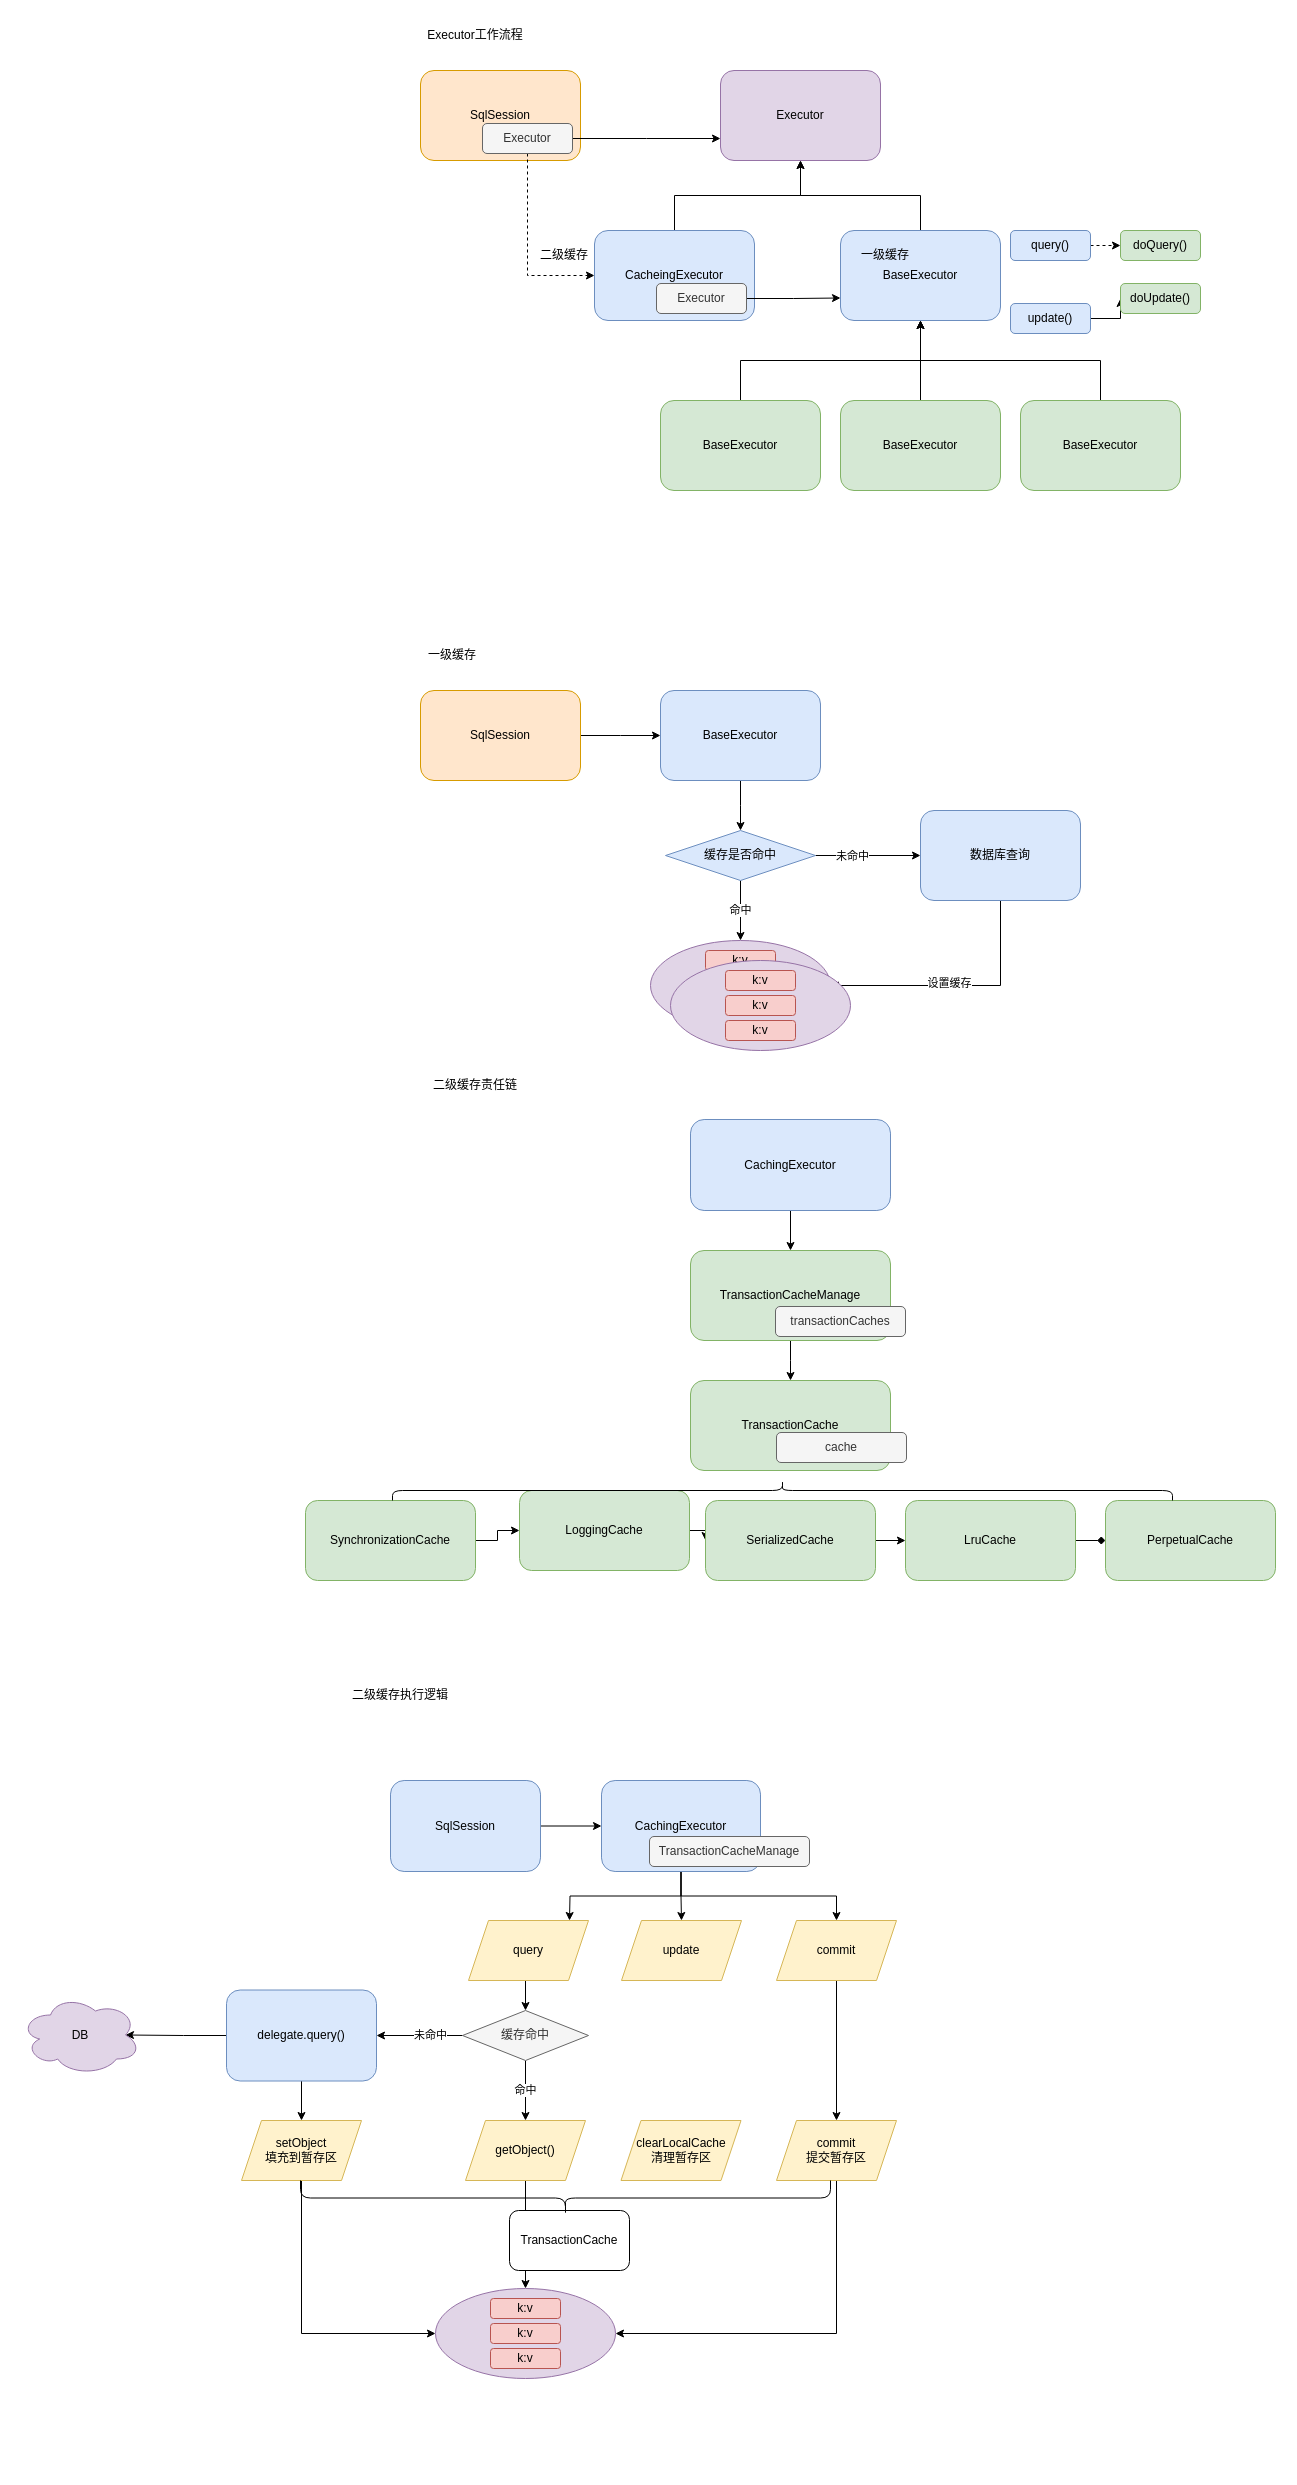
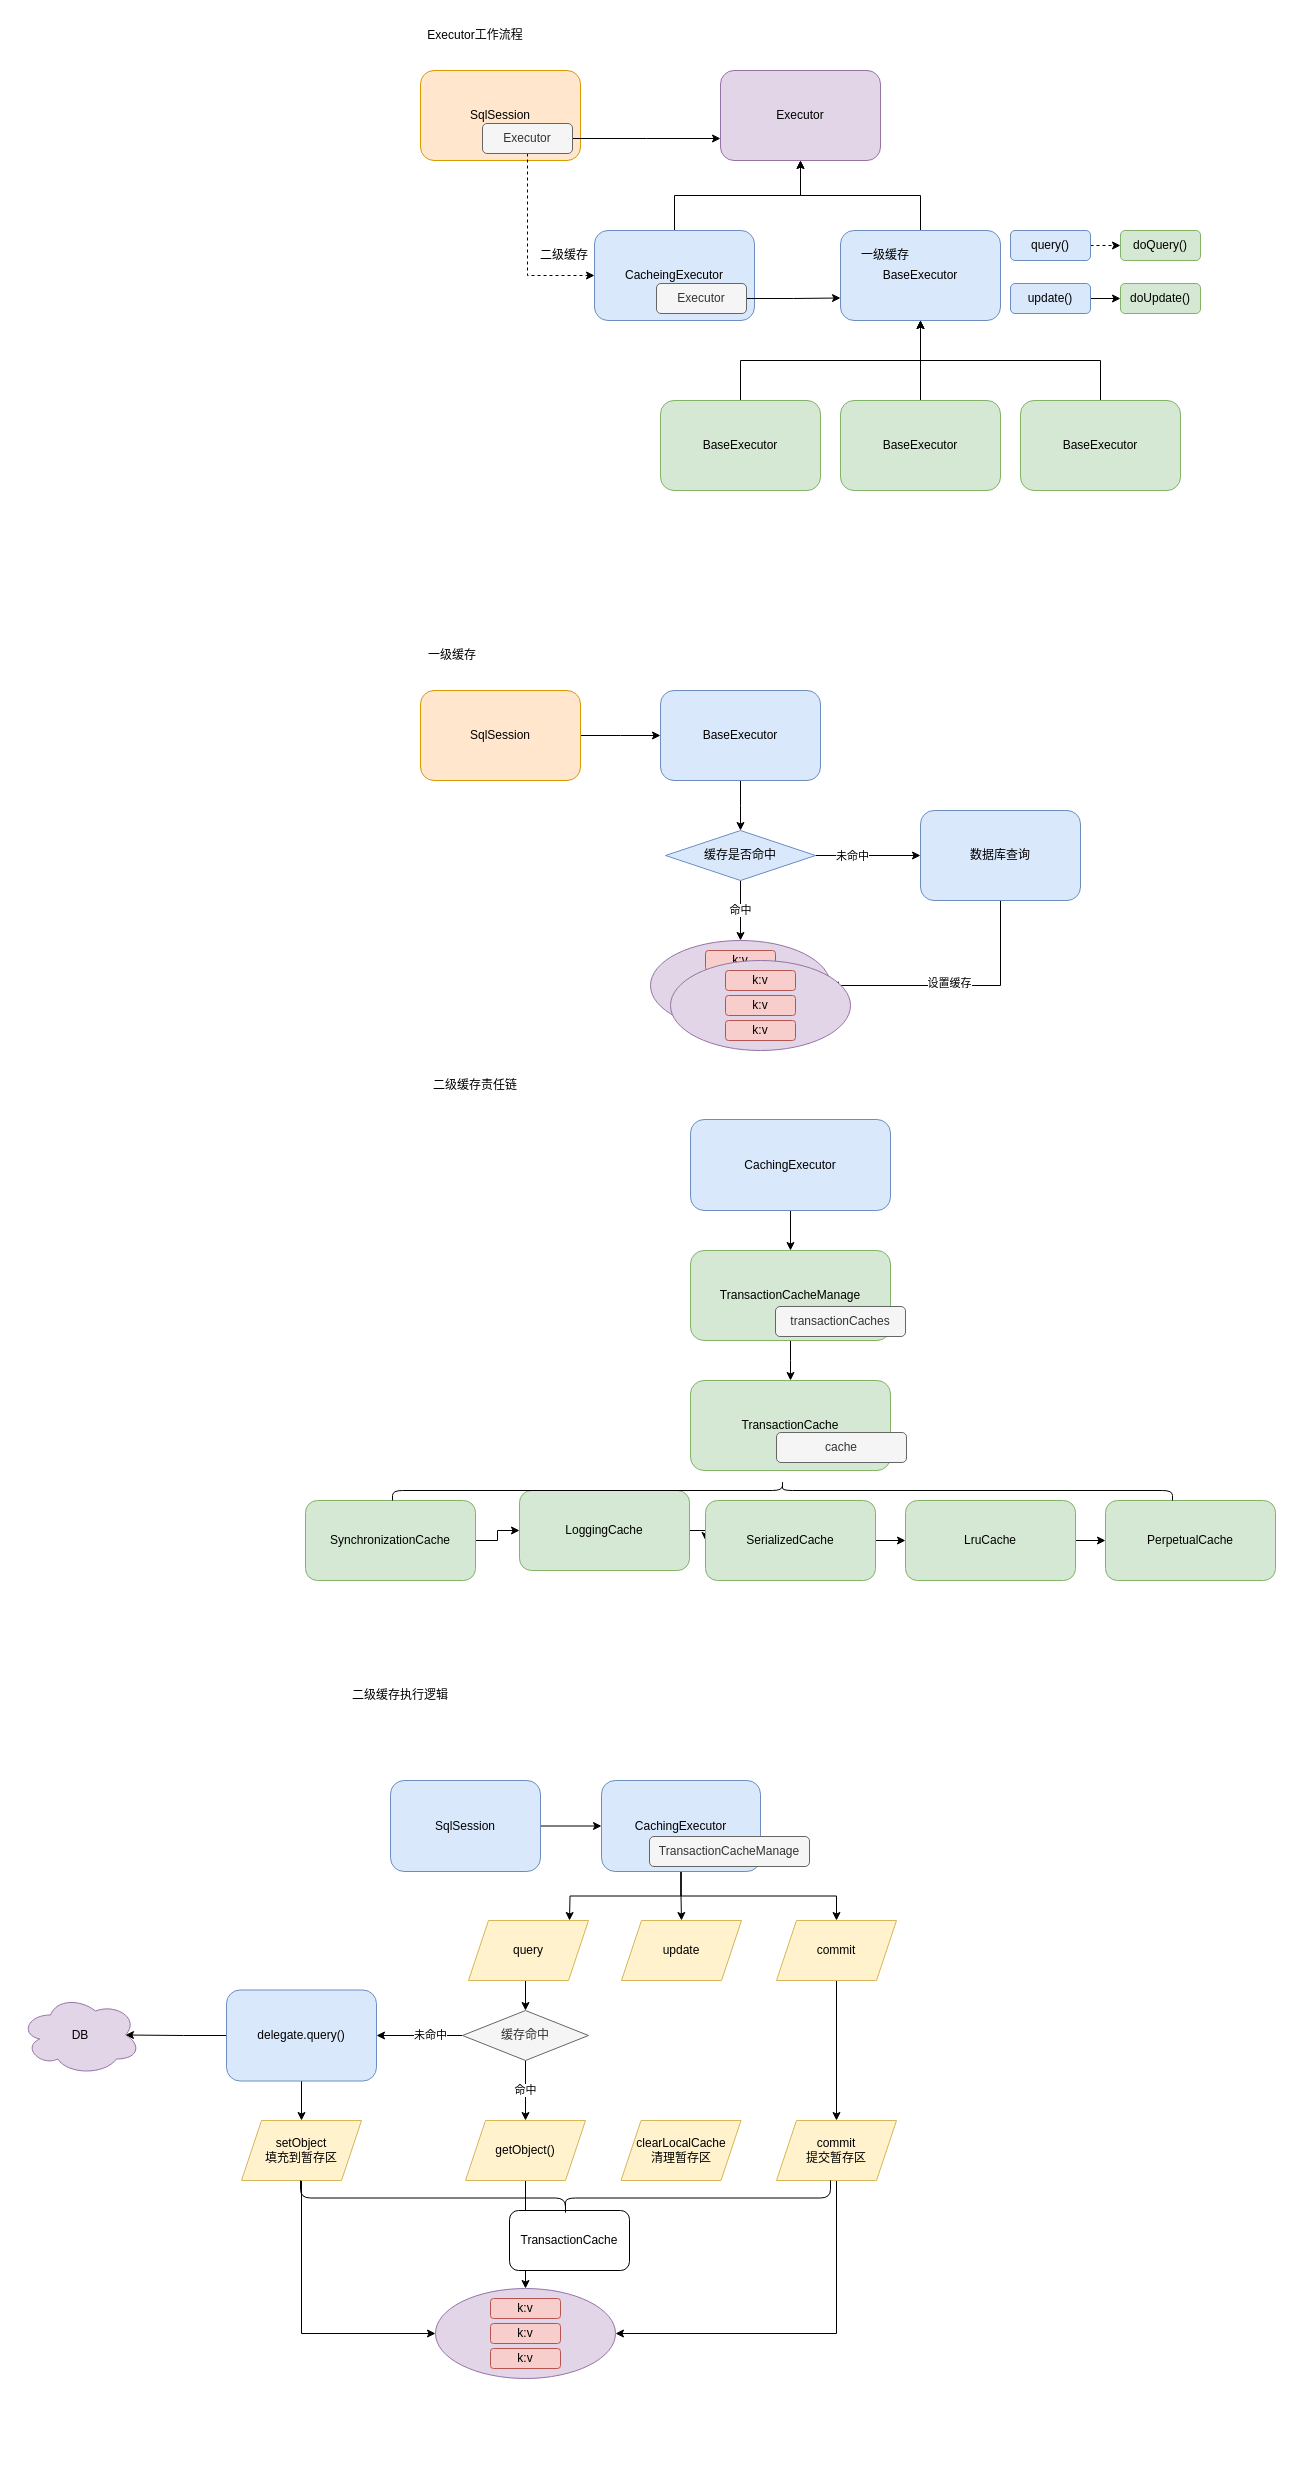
(1051, 319) -> (1051, 299)
(1097, 1541) -> (1097, 1541)
